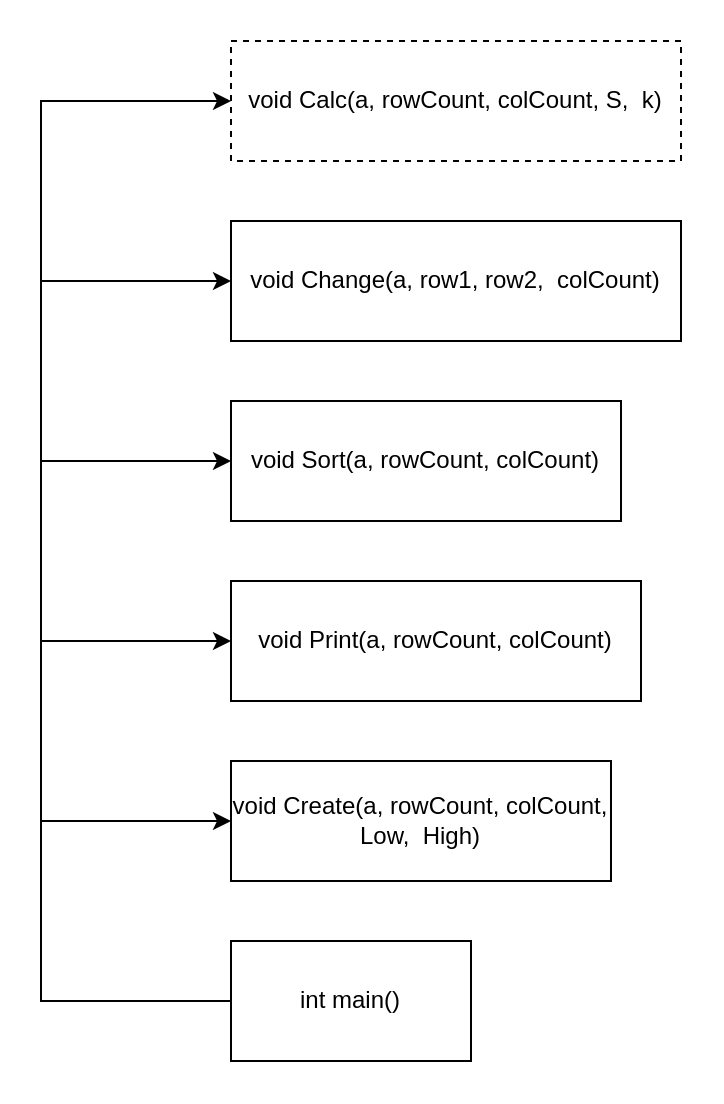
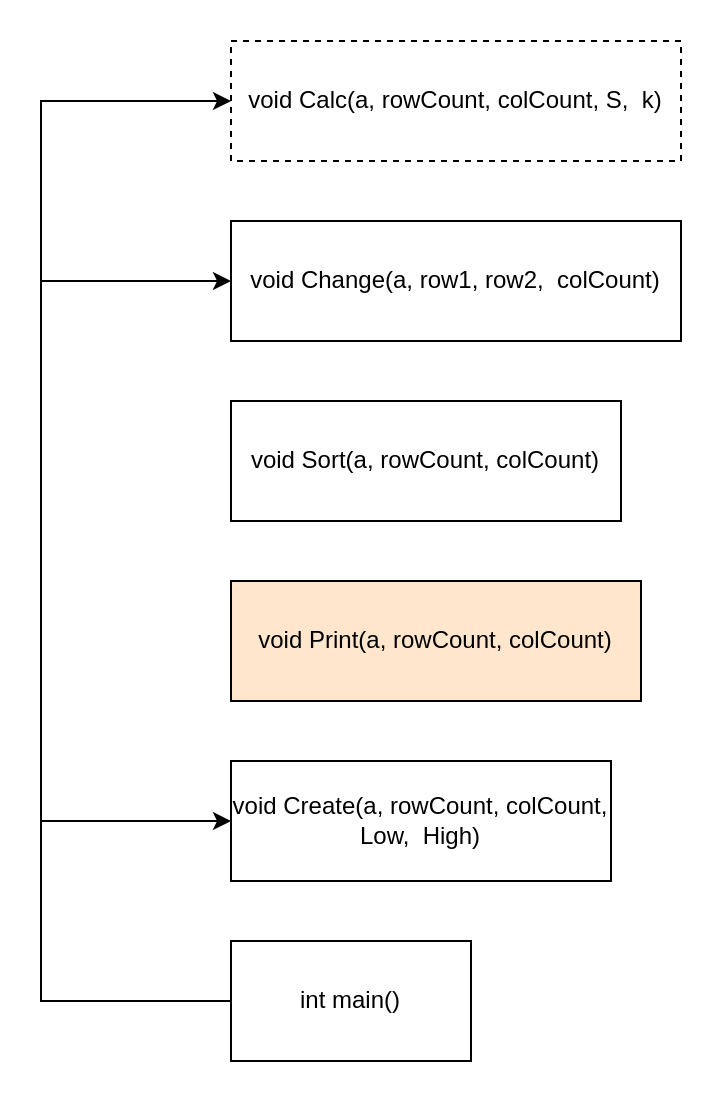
(131, 461) -> none
(131, 641) -> none
(436, 641) -> (436, 641)
